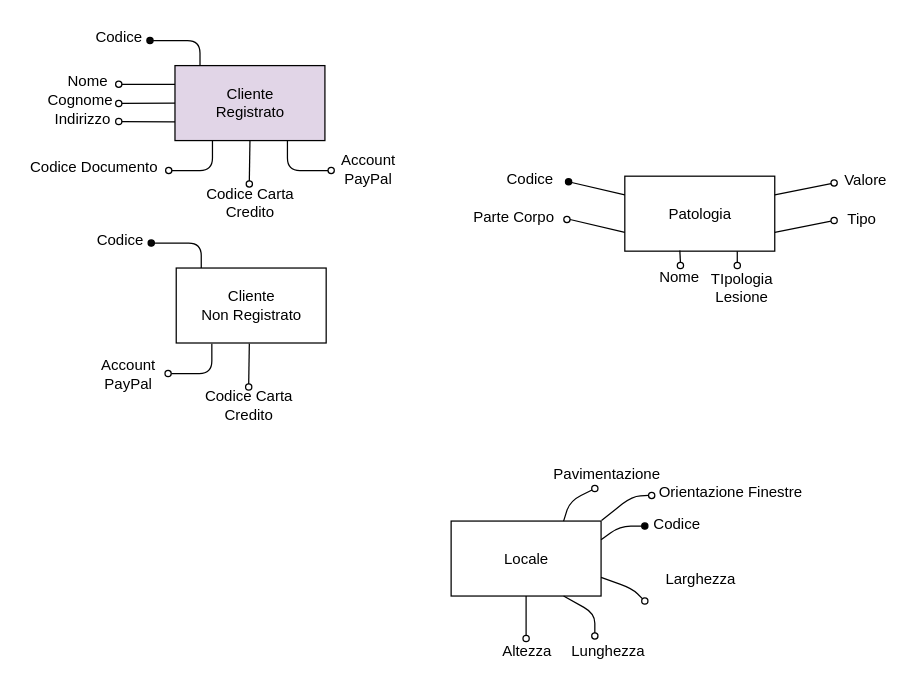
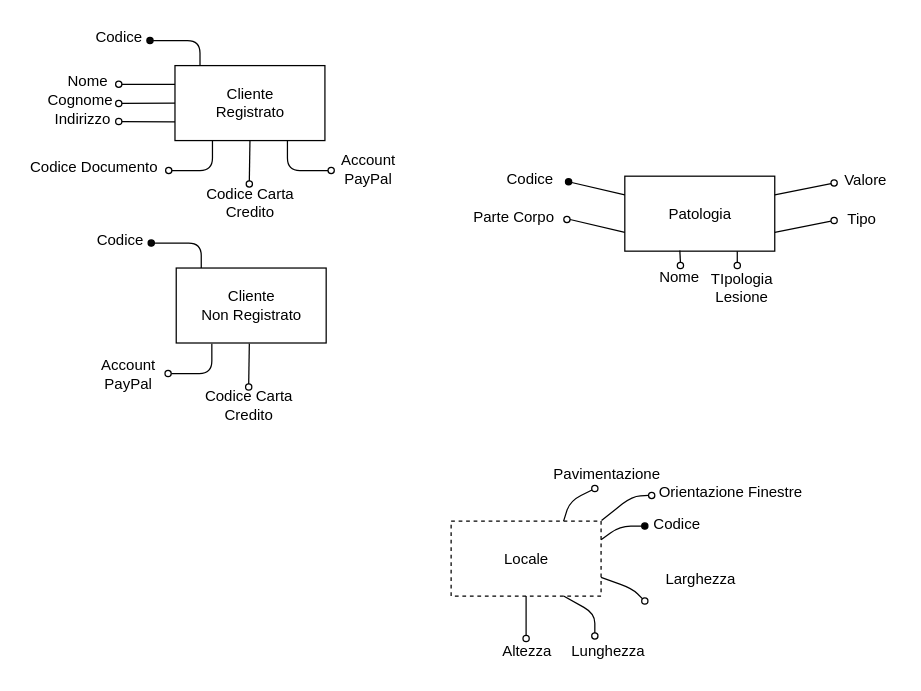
(250, 103) -> (250, 103)
(526, 559) -> (526, 559)
